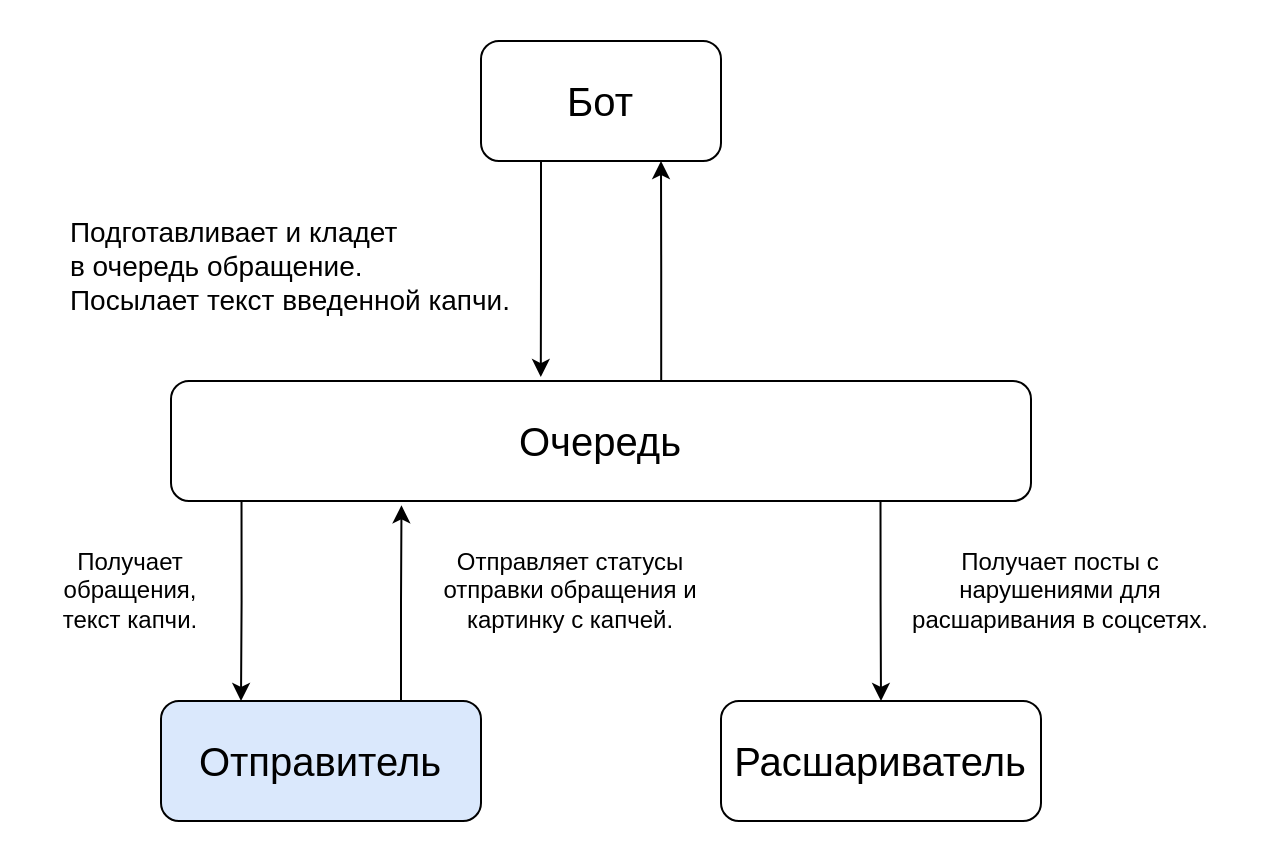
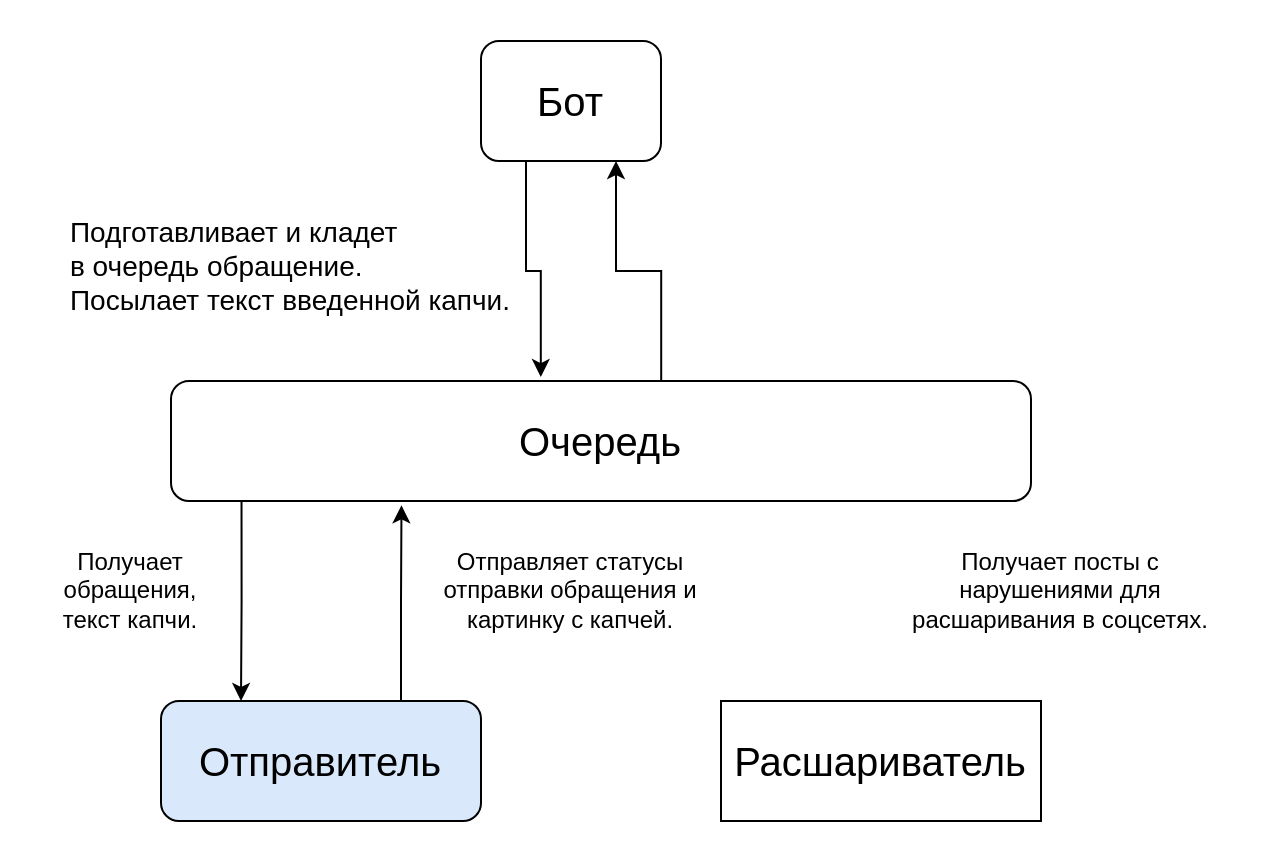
(601, 101) -> (571, 101)
(881, 595) -> none
(881, 761) -> (881, 761)
